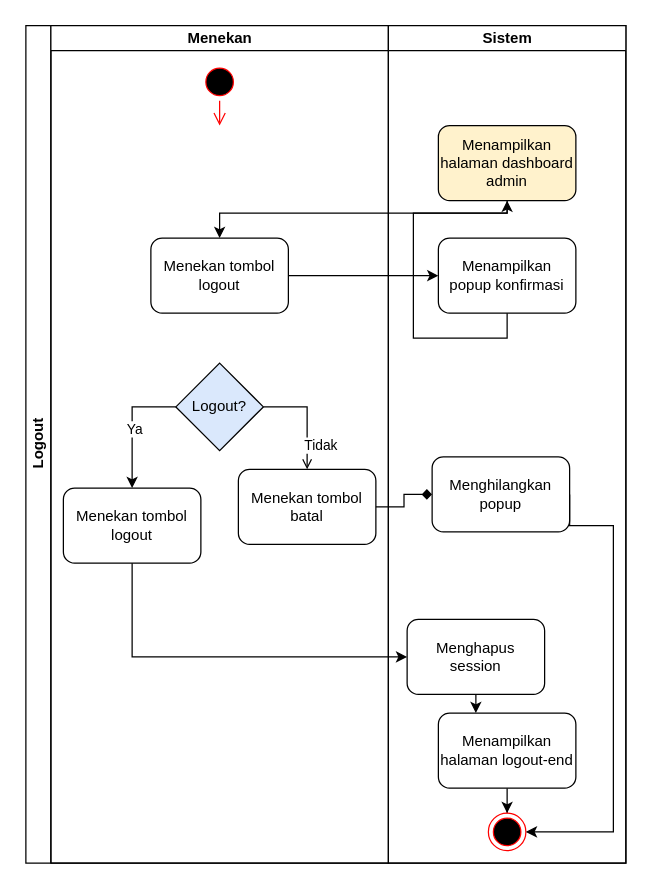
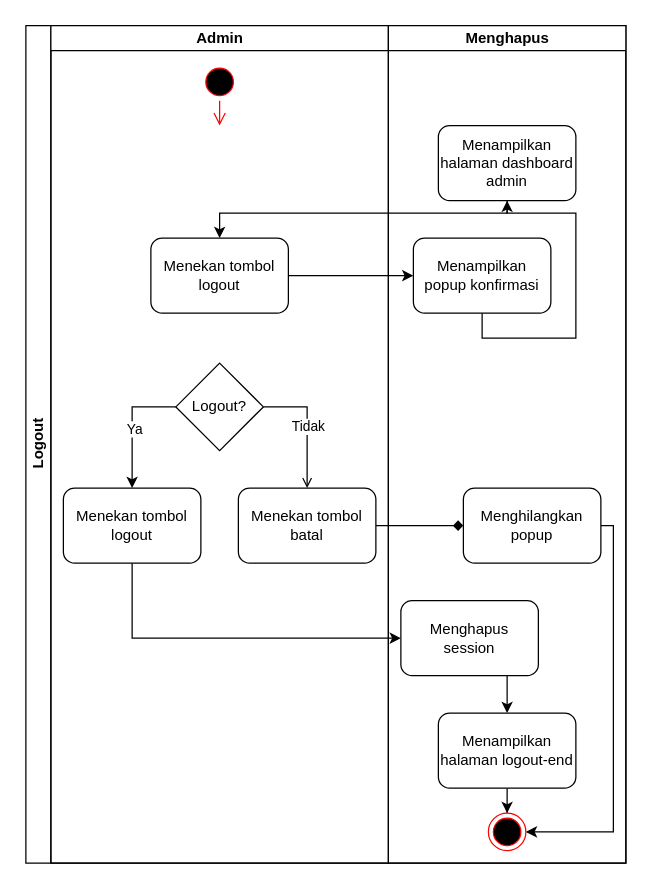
(220, 38) -> (220, 38)
(508, 38) -> (508, 38)
(507, 163) -> (507, 163)
(507, 276) -> (482, 276)
(219, 407) -> (219, 407)
(501, 494) -> (532, 526)
(307, 507) -> (307, 526)
(476, 657) -> (469, 638)
